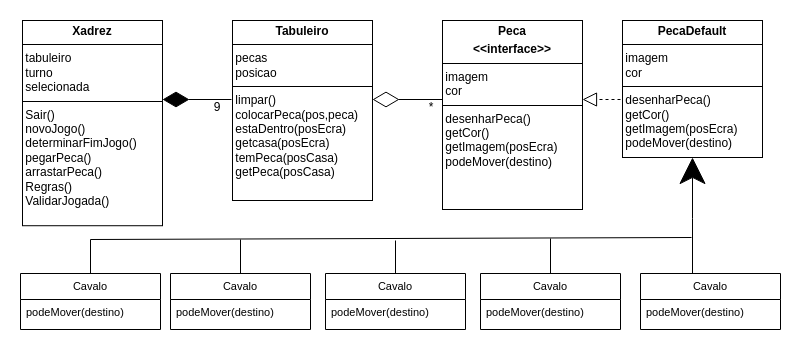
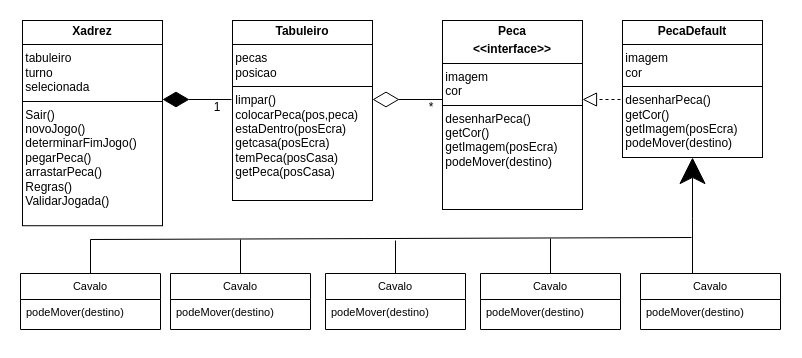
(218, 108) -> (218, 108)
